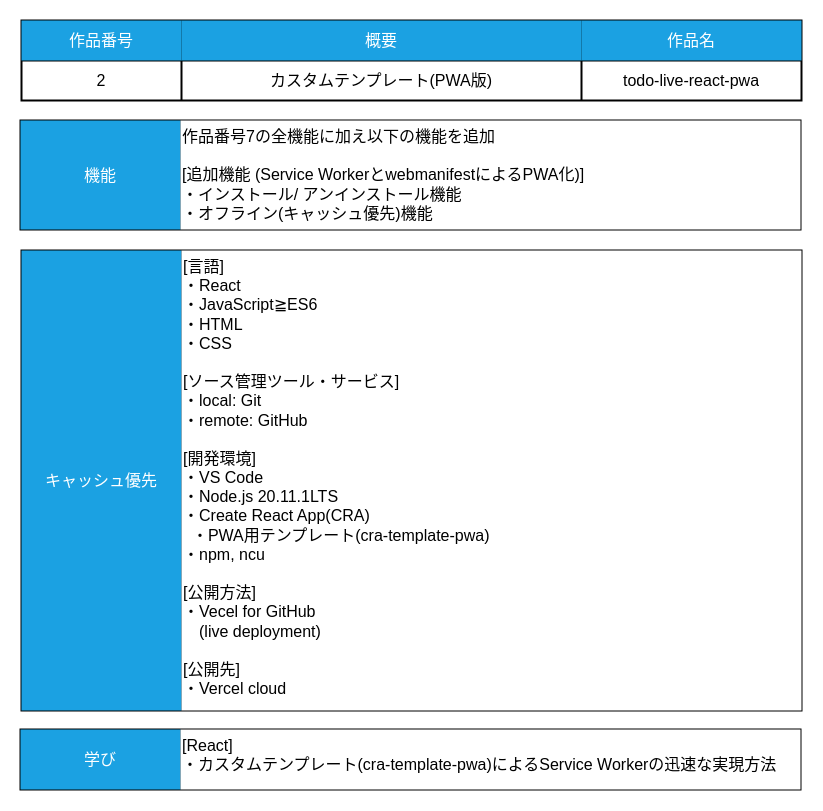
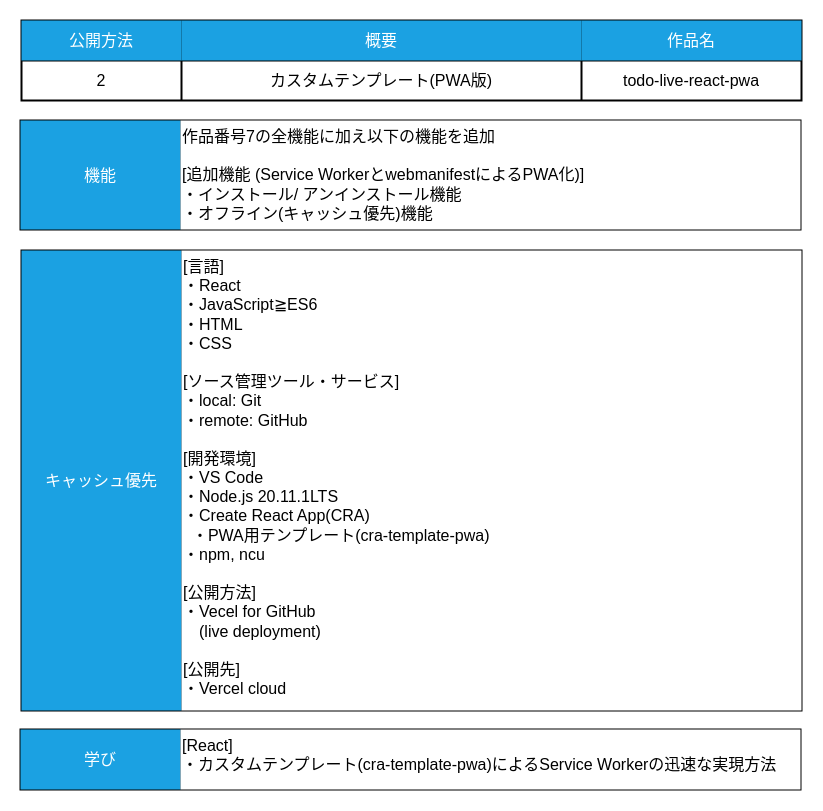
(102, 41) -> (102, 41)
